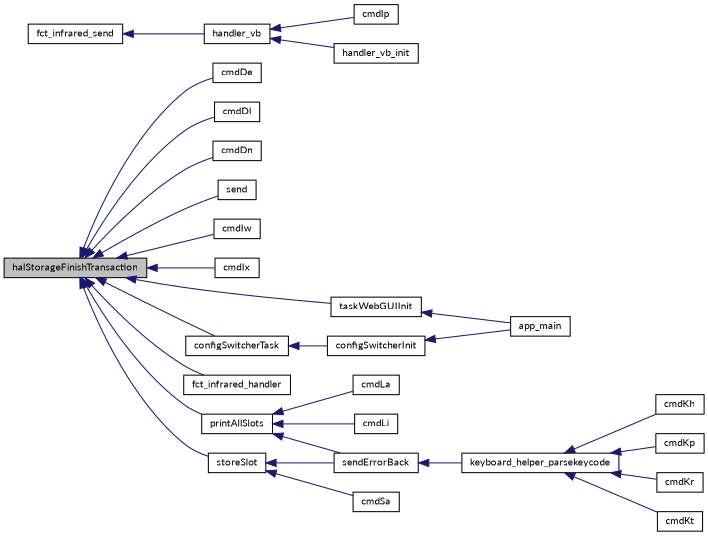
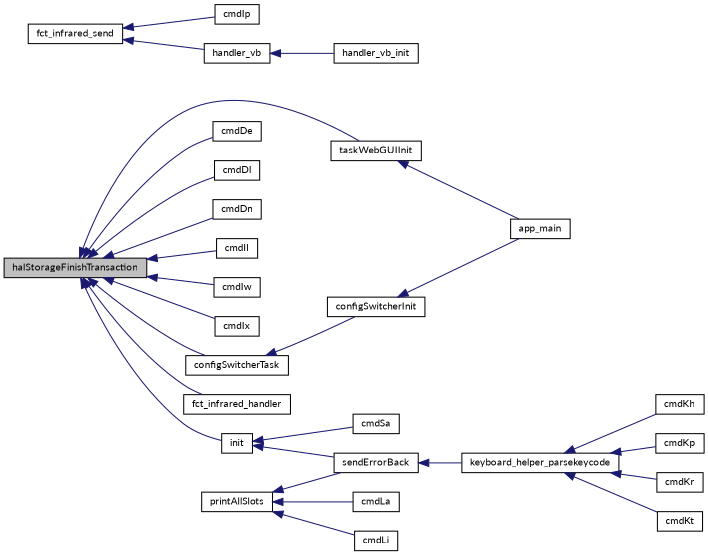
(317, 23) -> (174, 22)
(237, 190) -> (237, 248)
(136, 358) -> none
(237, 463) -> (237, 443)
